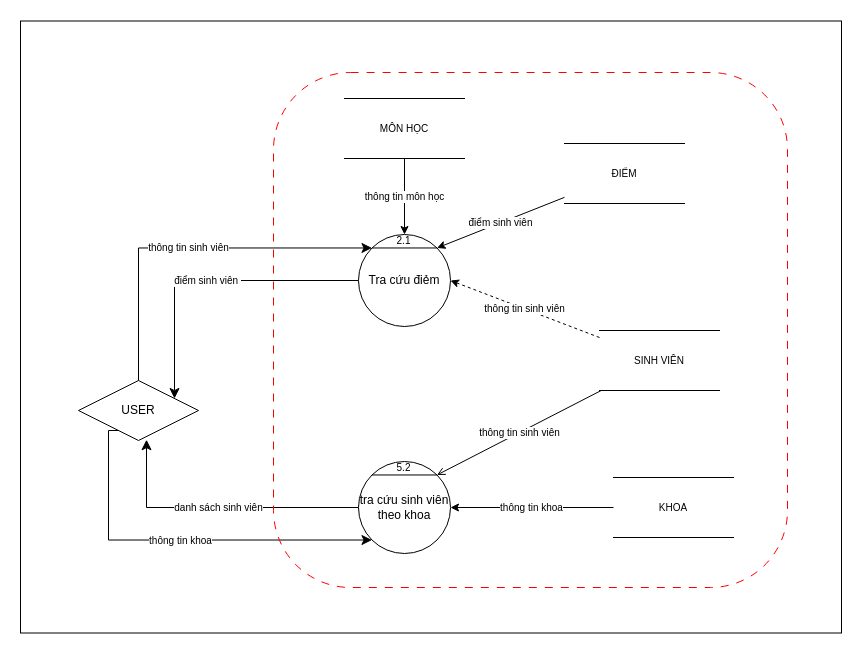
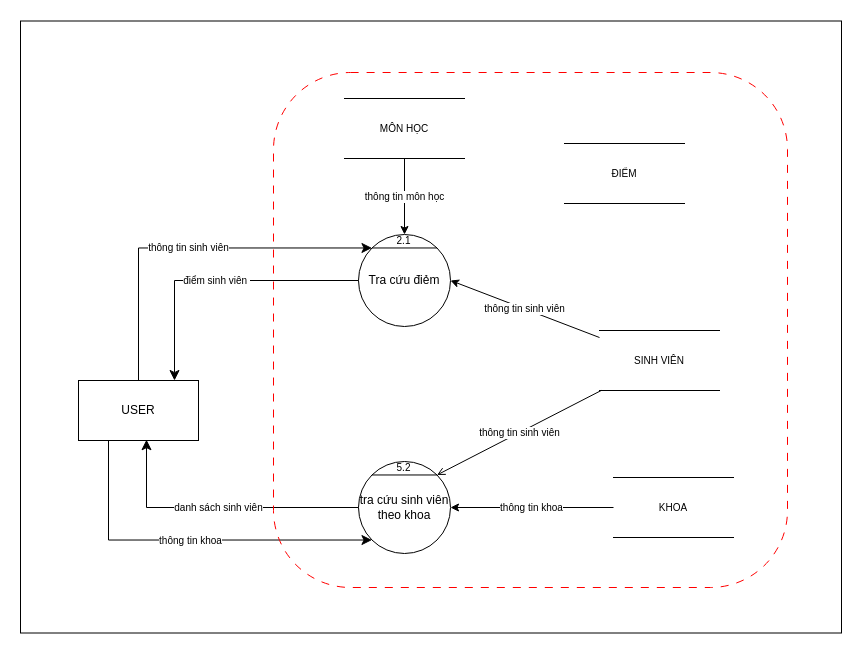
(504, 221) -> none
(570, 326) -> (570, 326)
(139, 411) -> (139, 411)
